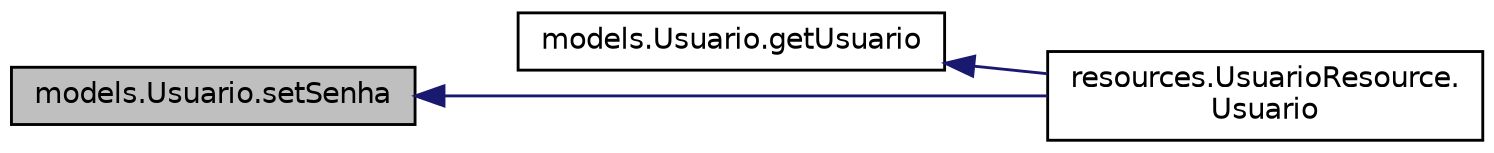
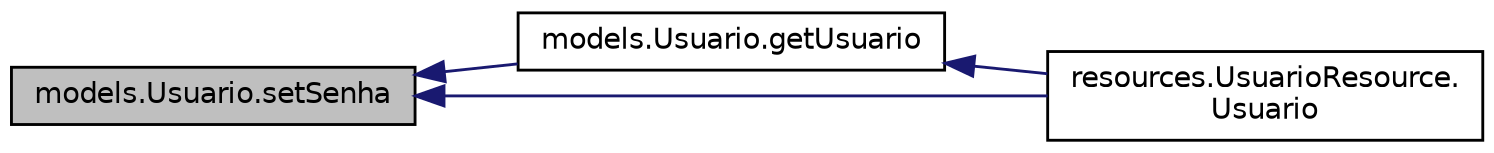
none -> (481, 68)
